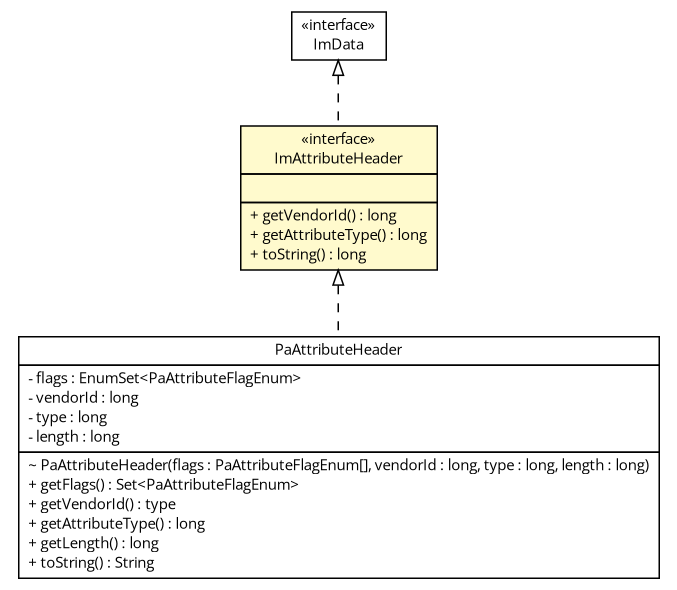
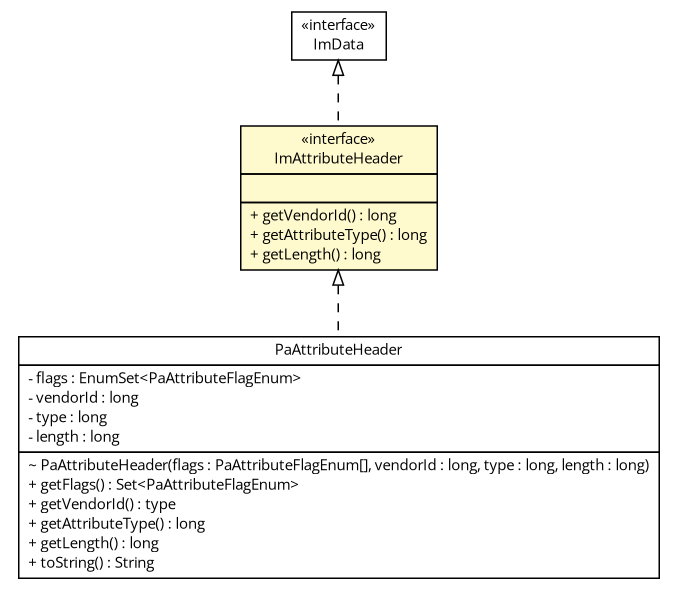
(308, 255) -> (316, 255)
